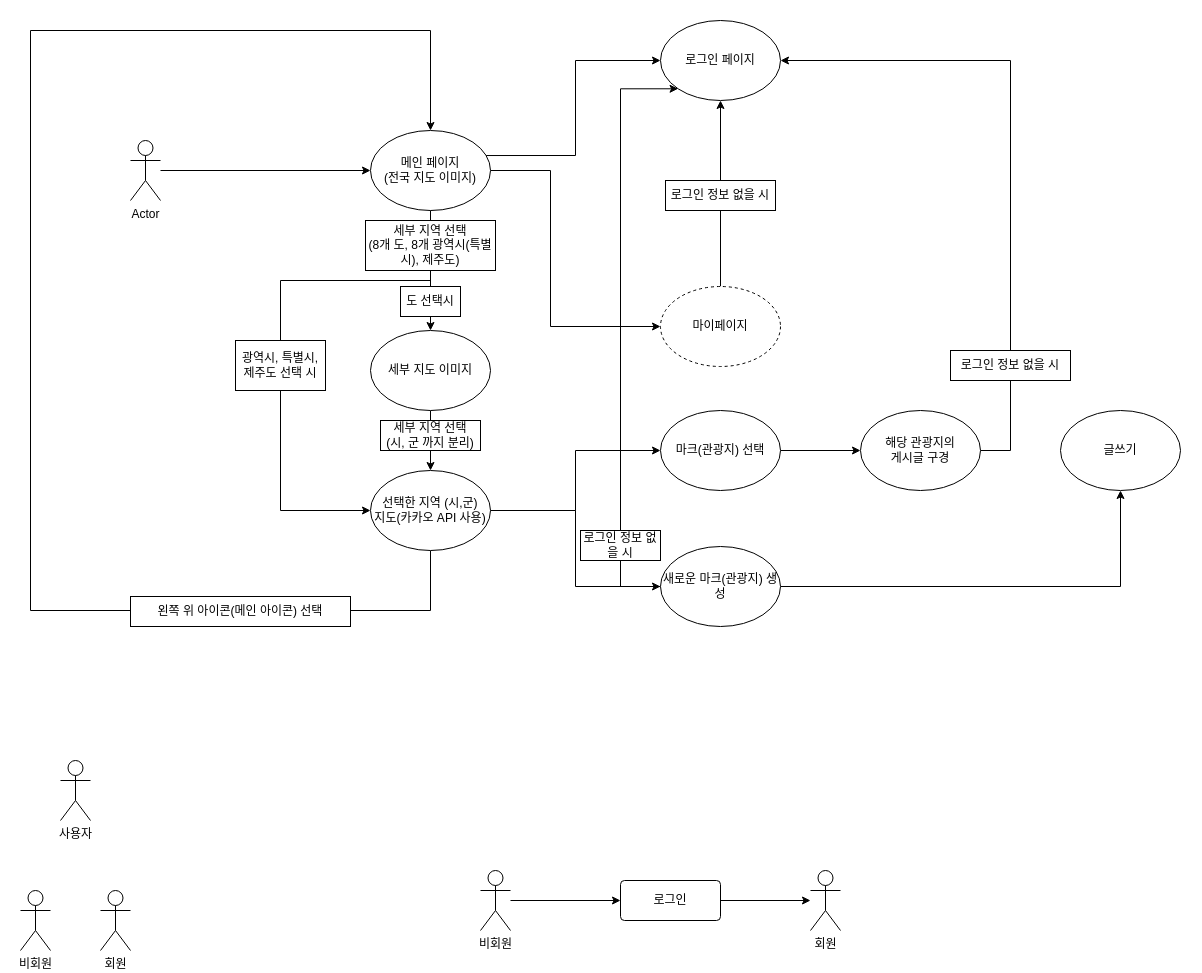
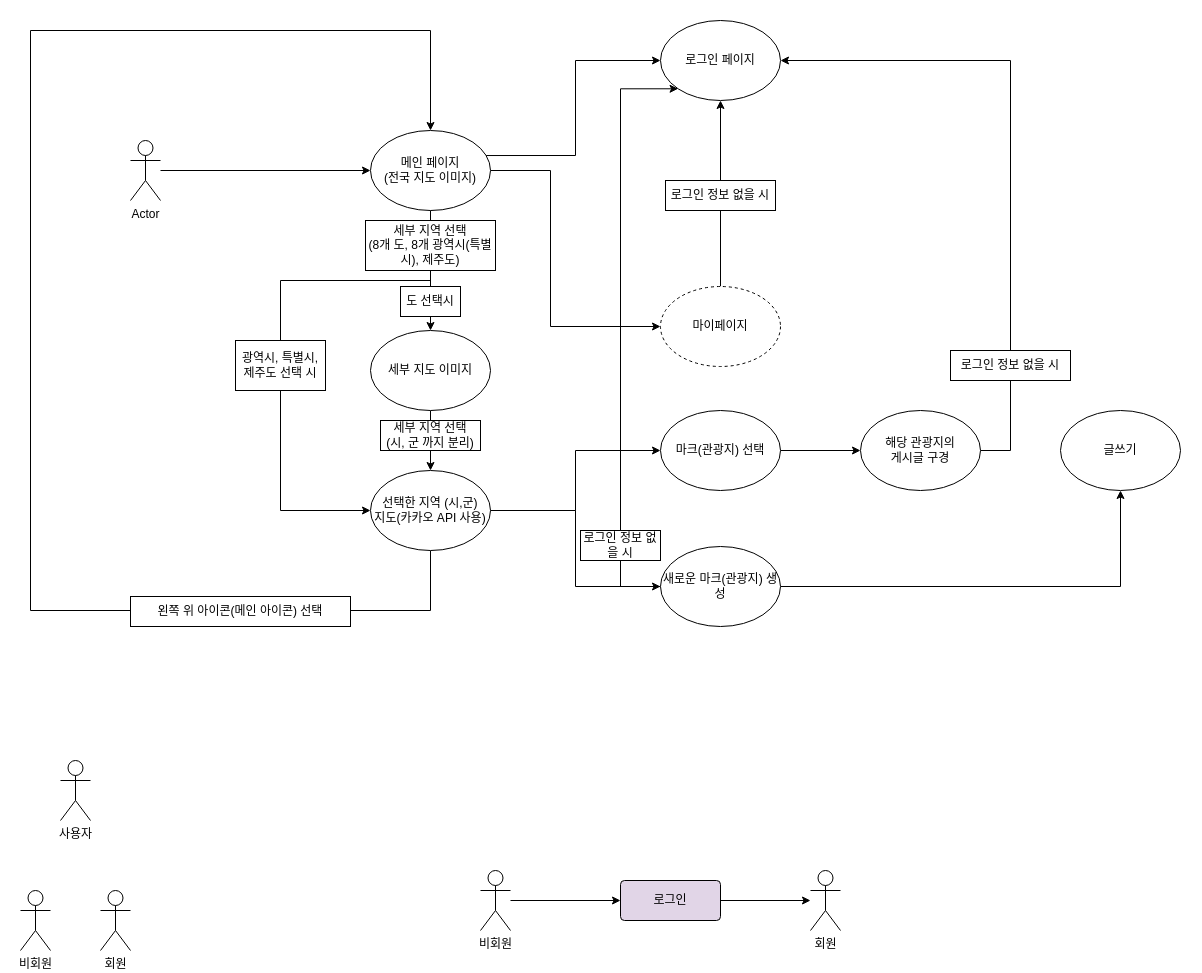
(671, 901) -> (671, 901)
